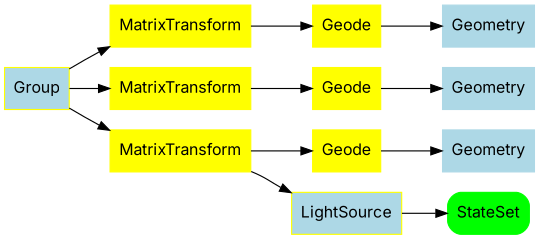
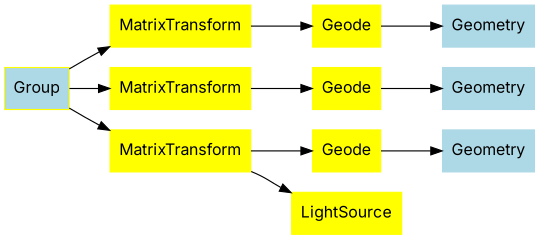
(347, 213) -> (347, 213)
(488, 213) -> none
